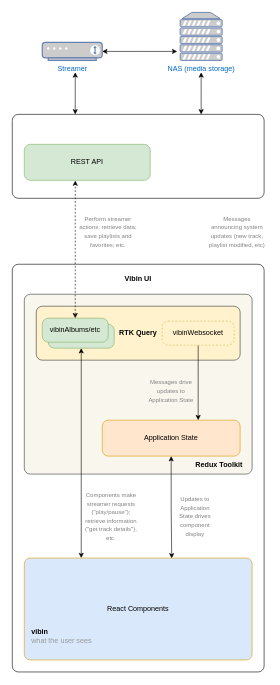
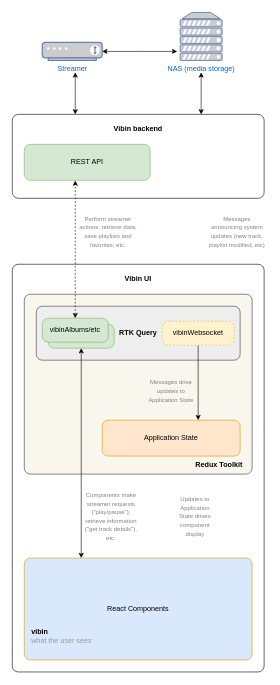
none -> (138, 129)
(138, 333) -> (138, 333)
(172, 539) -> none
